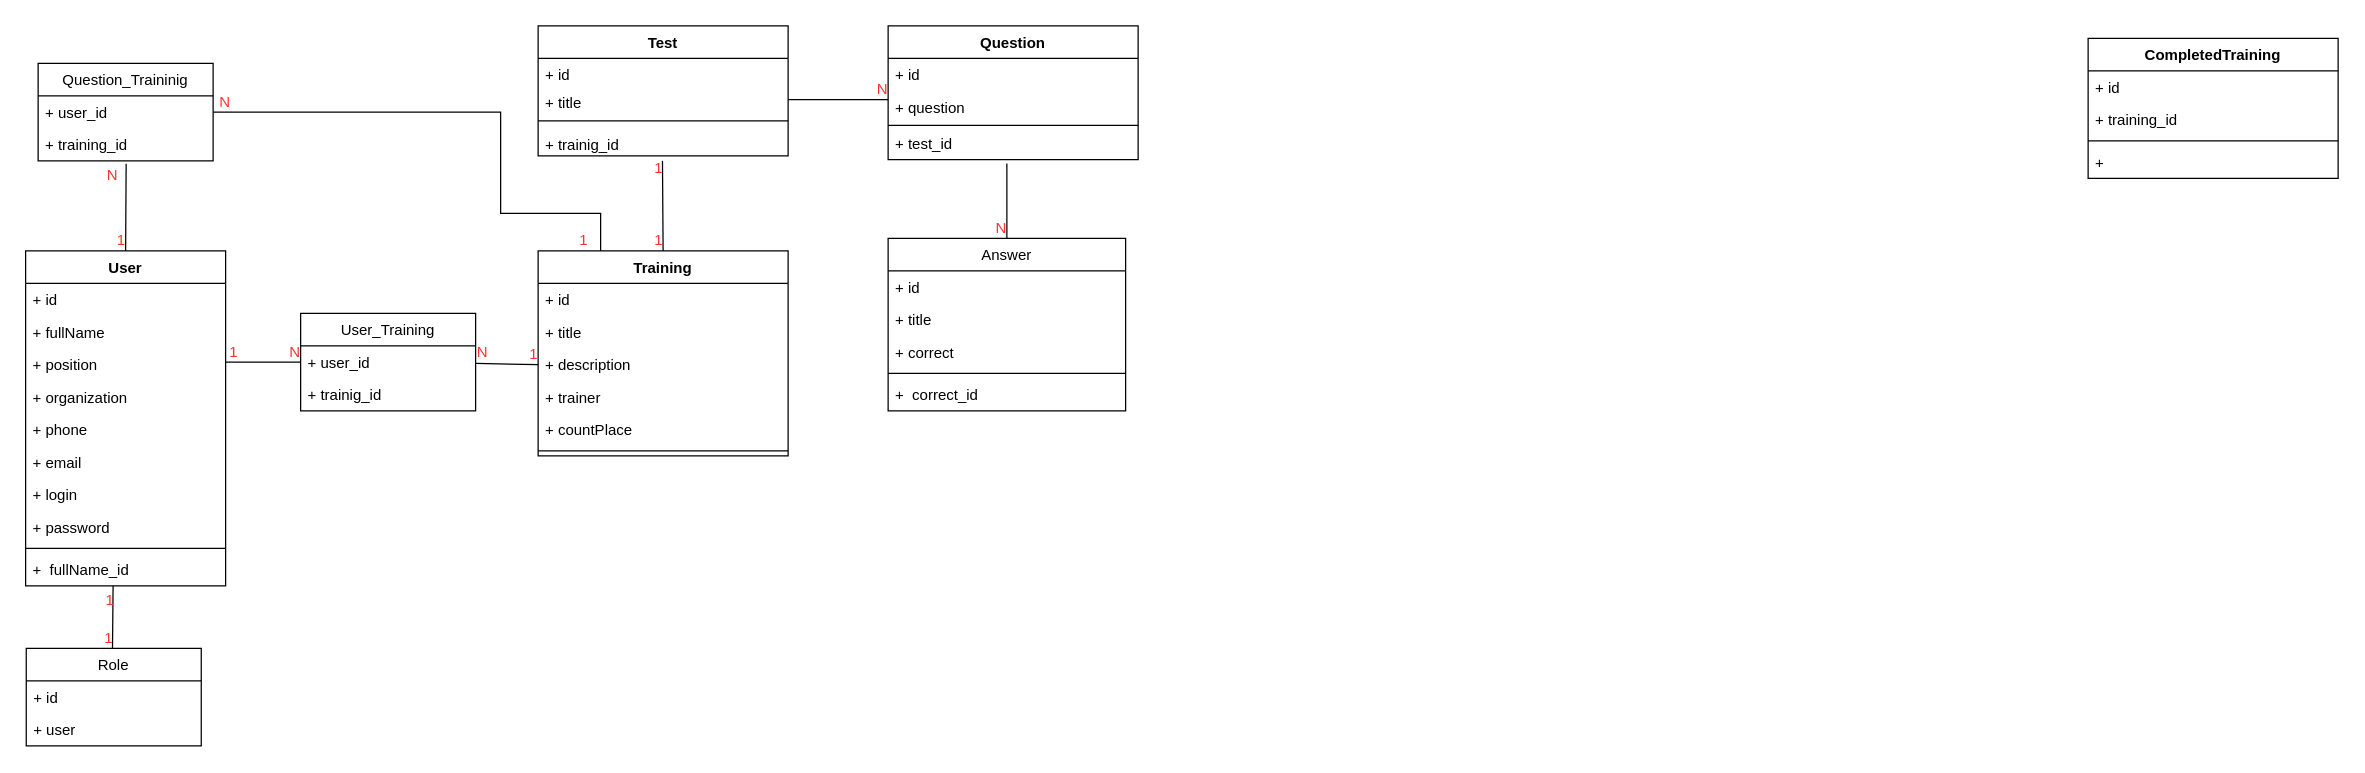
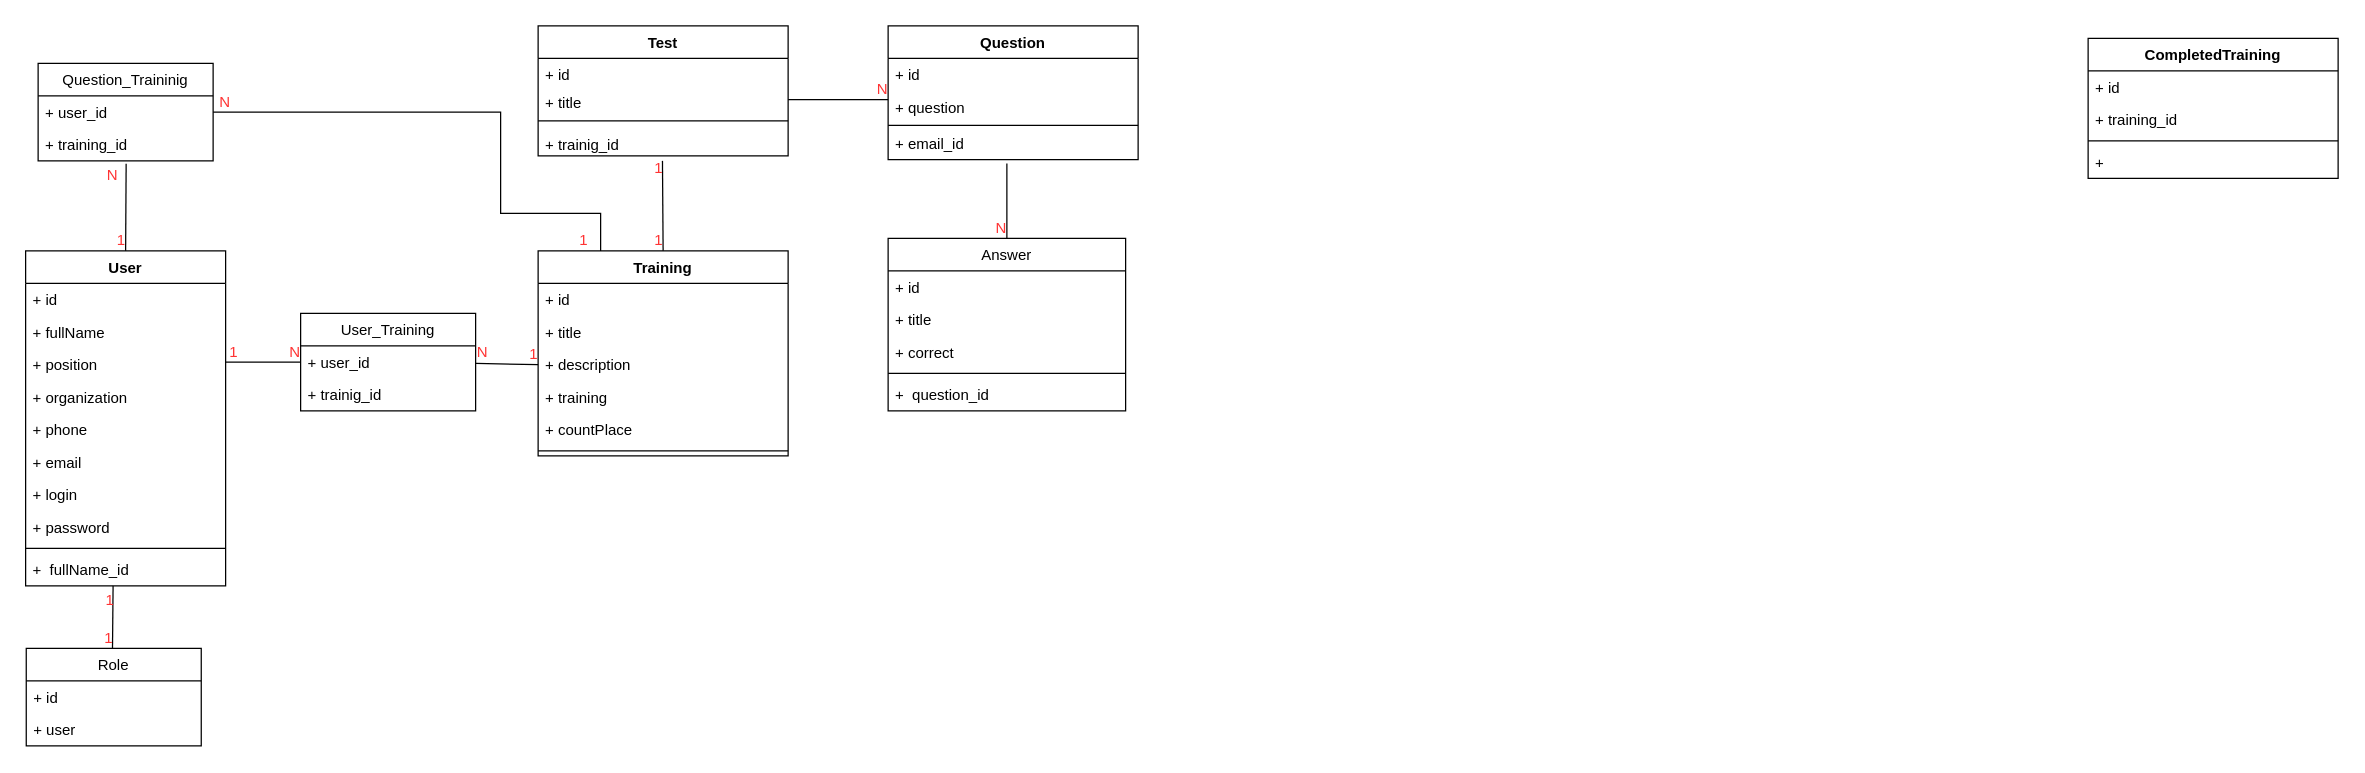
(929, 144) -> (929, 144)
(946, 395) -> (948, 395)
(579, 398) -> (581, 398)
